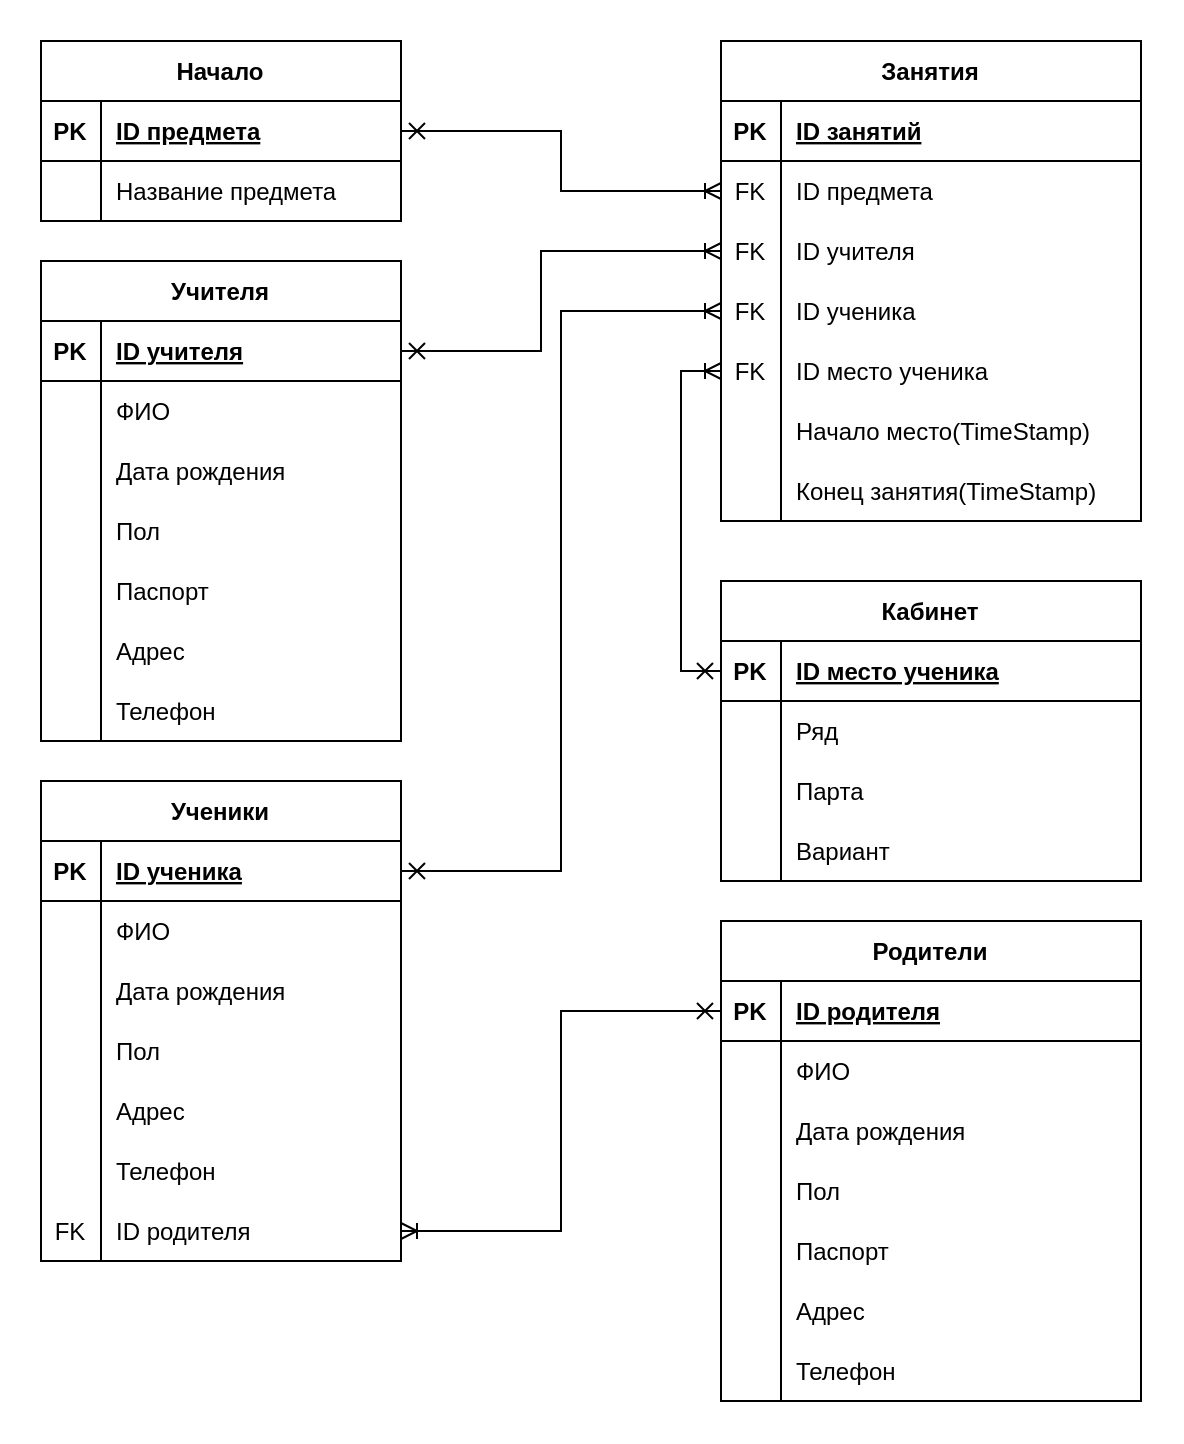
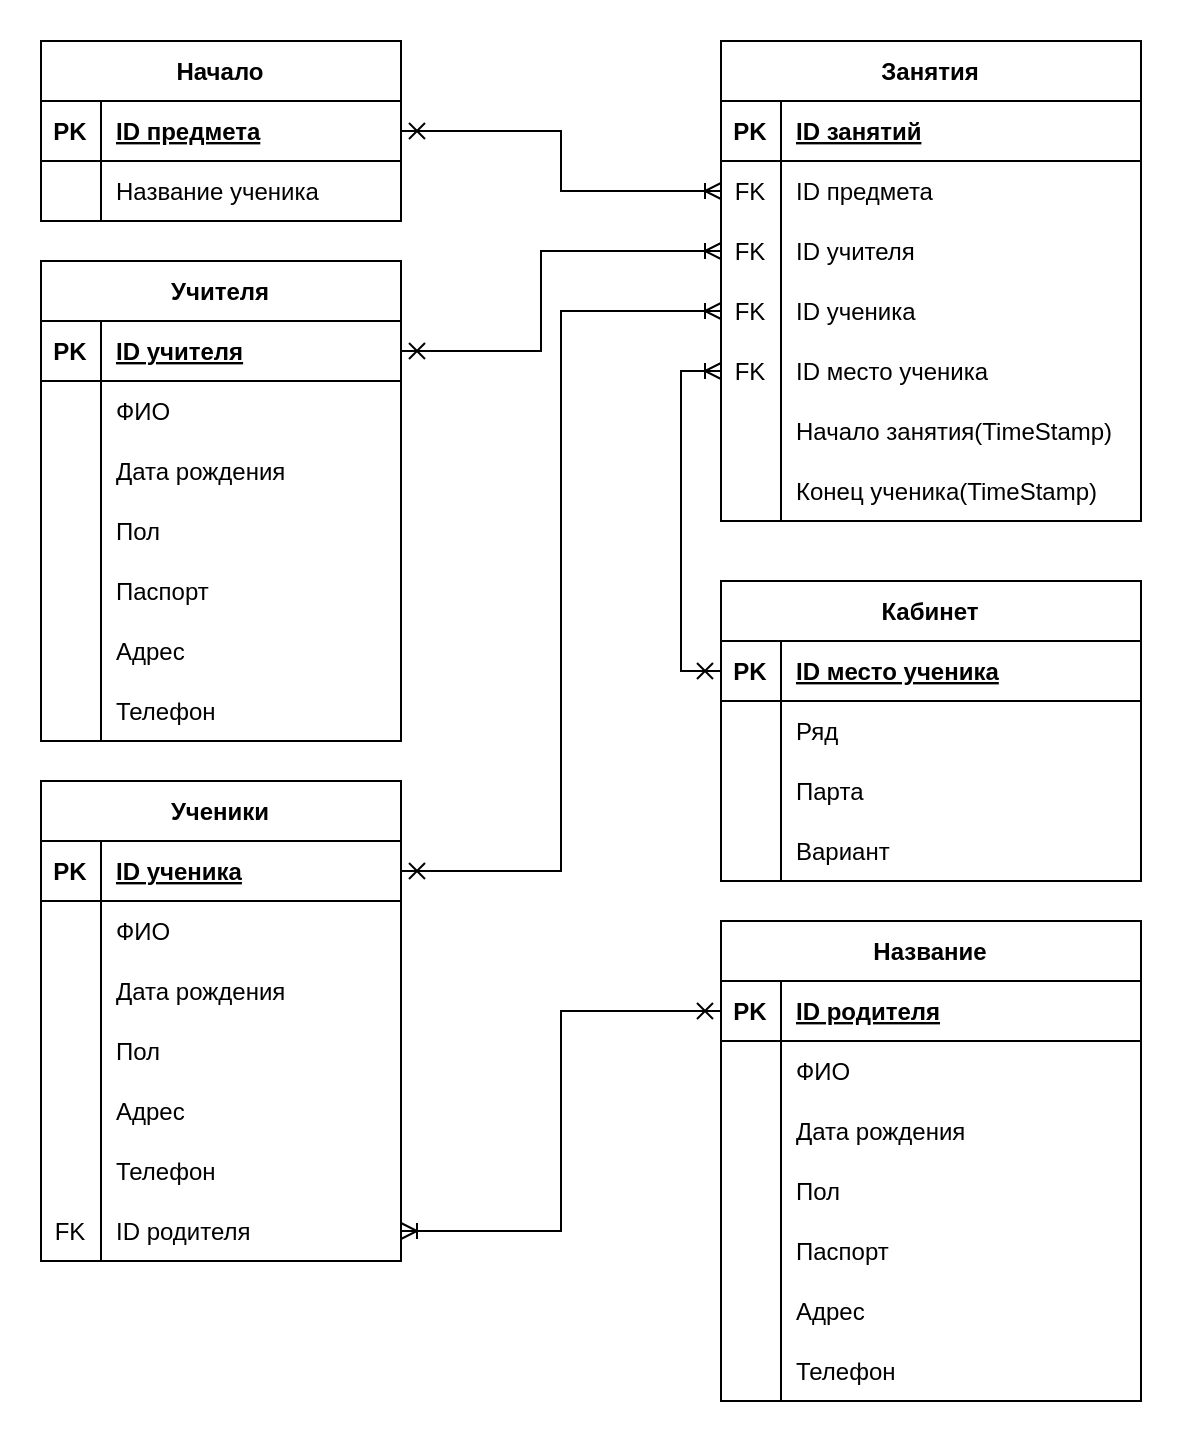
(227, 192) -> (220, 192)
(944, 432) -> (958, 432)
(951, 492) -> (951, 492)
(930, 952) -> (930, 952)
